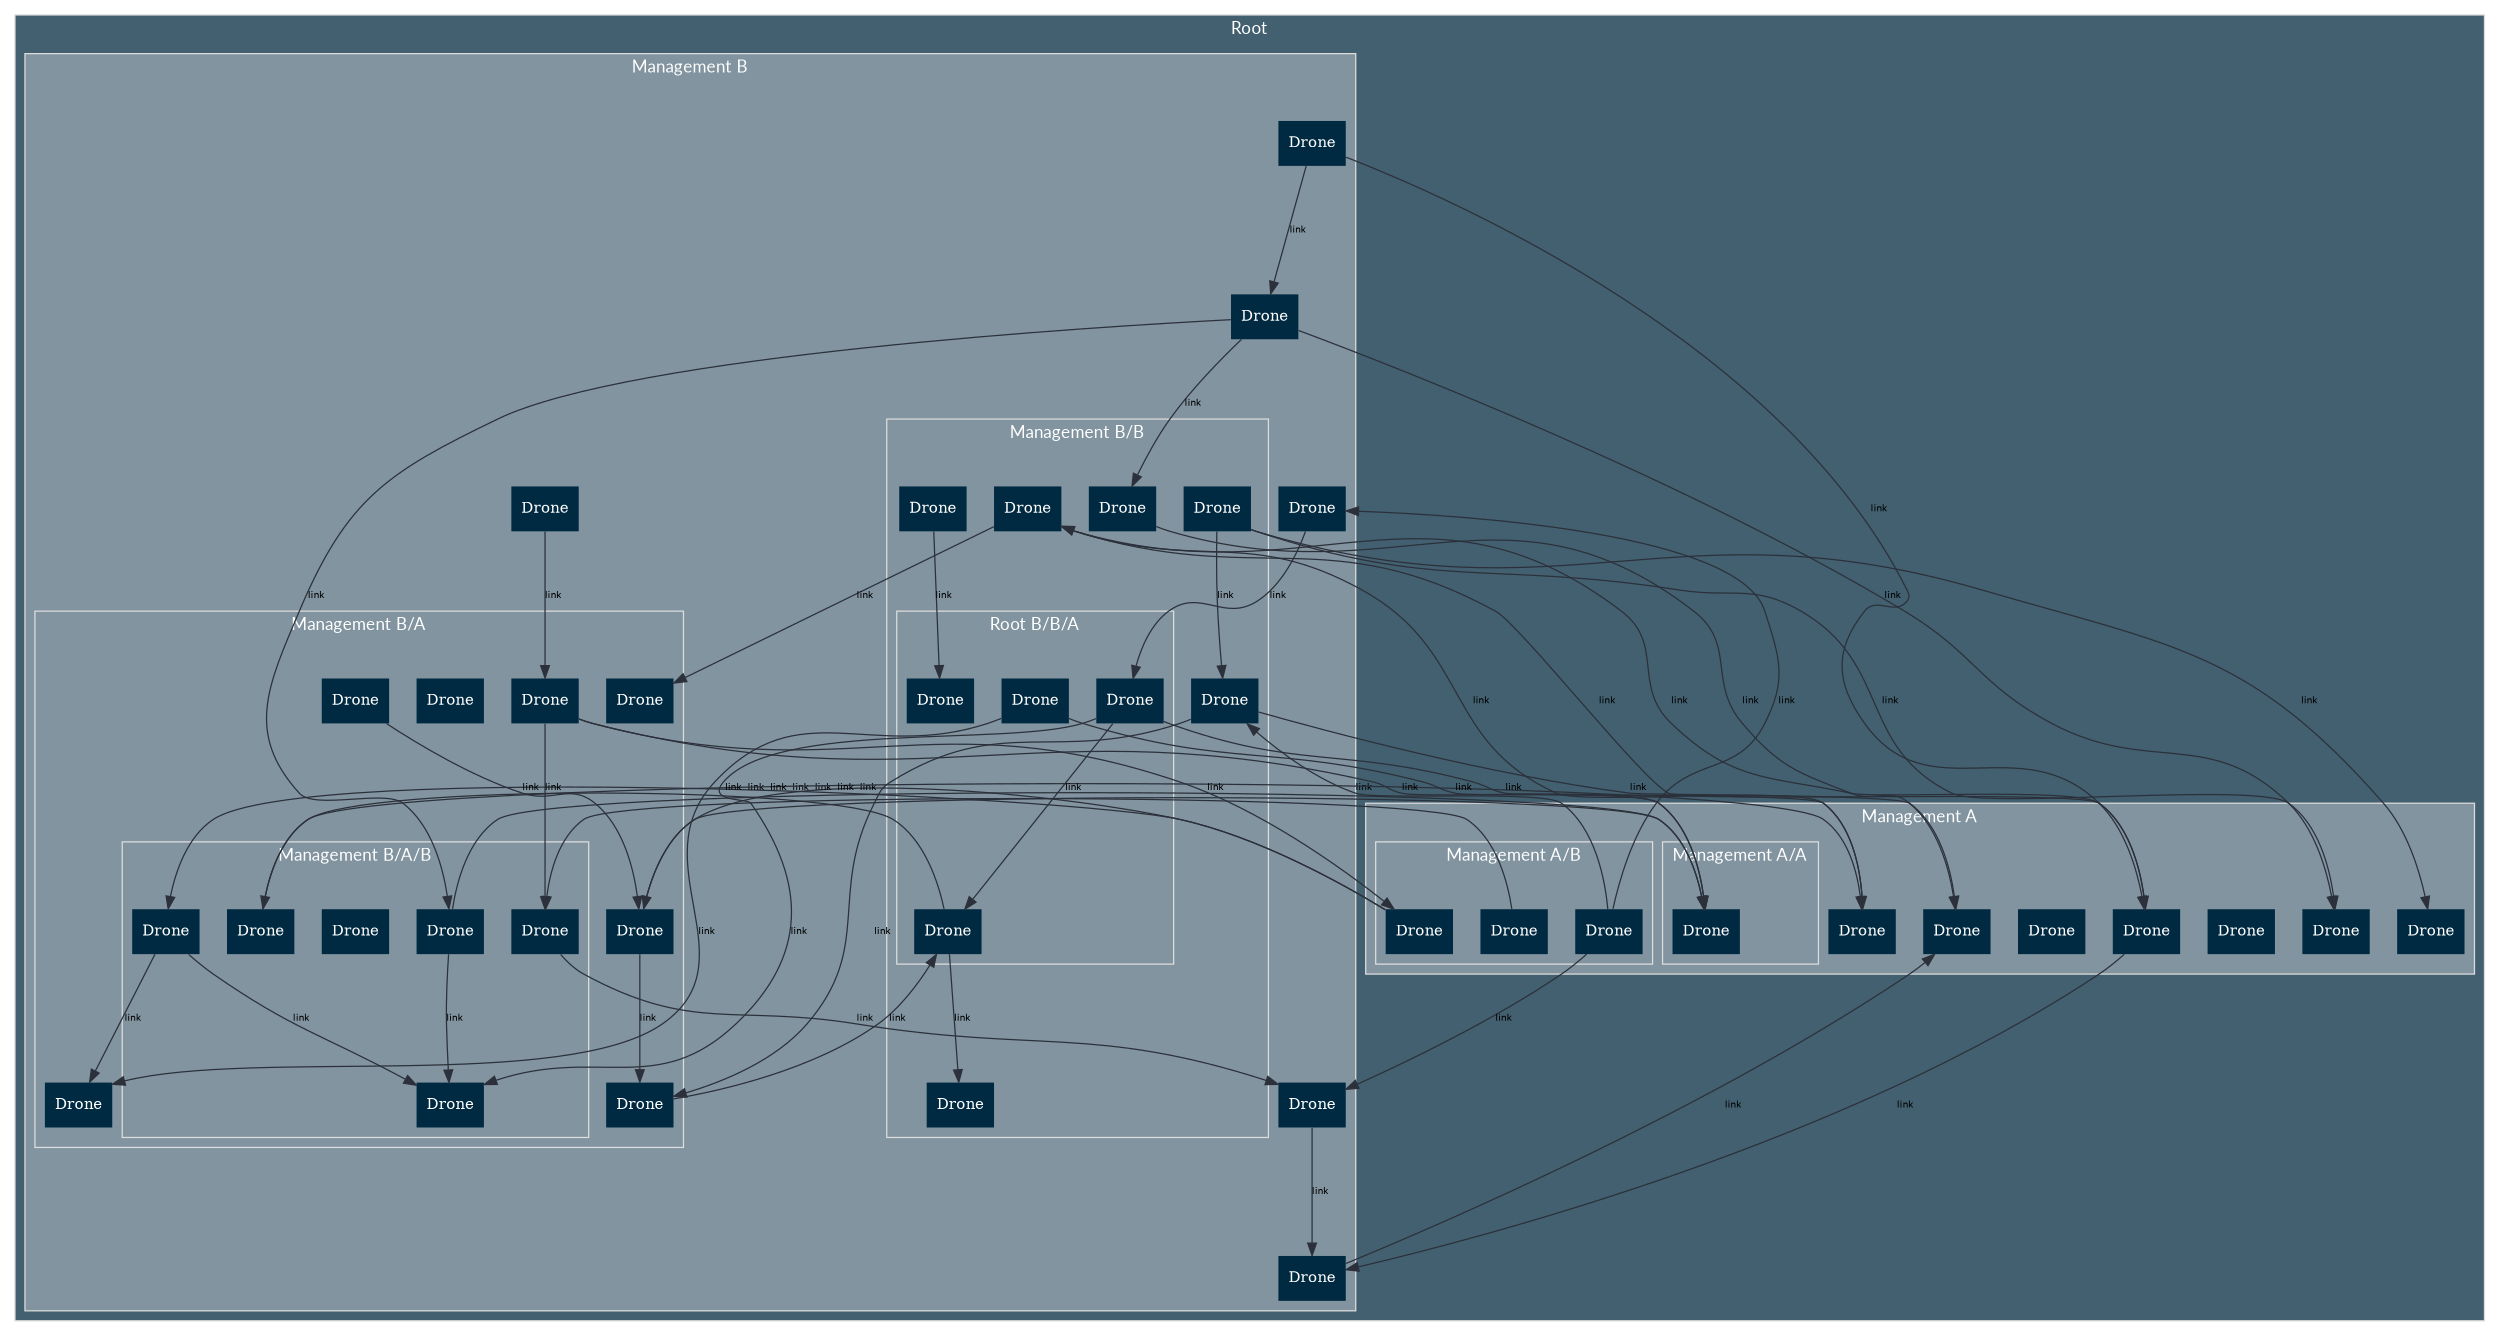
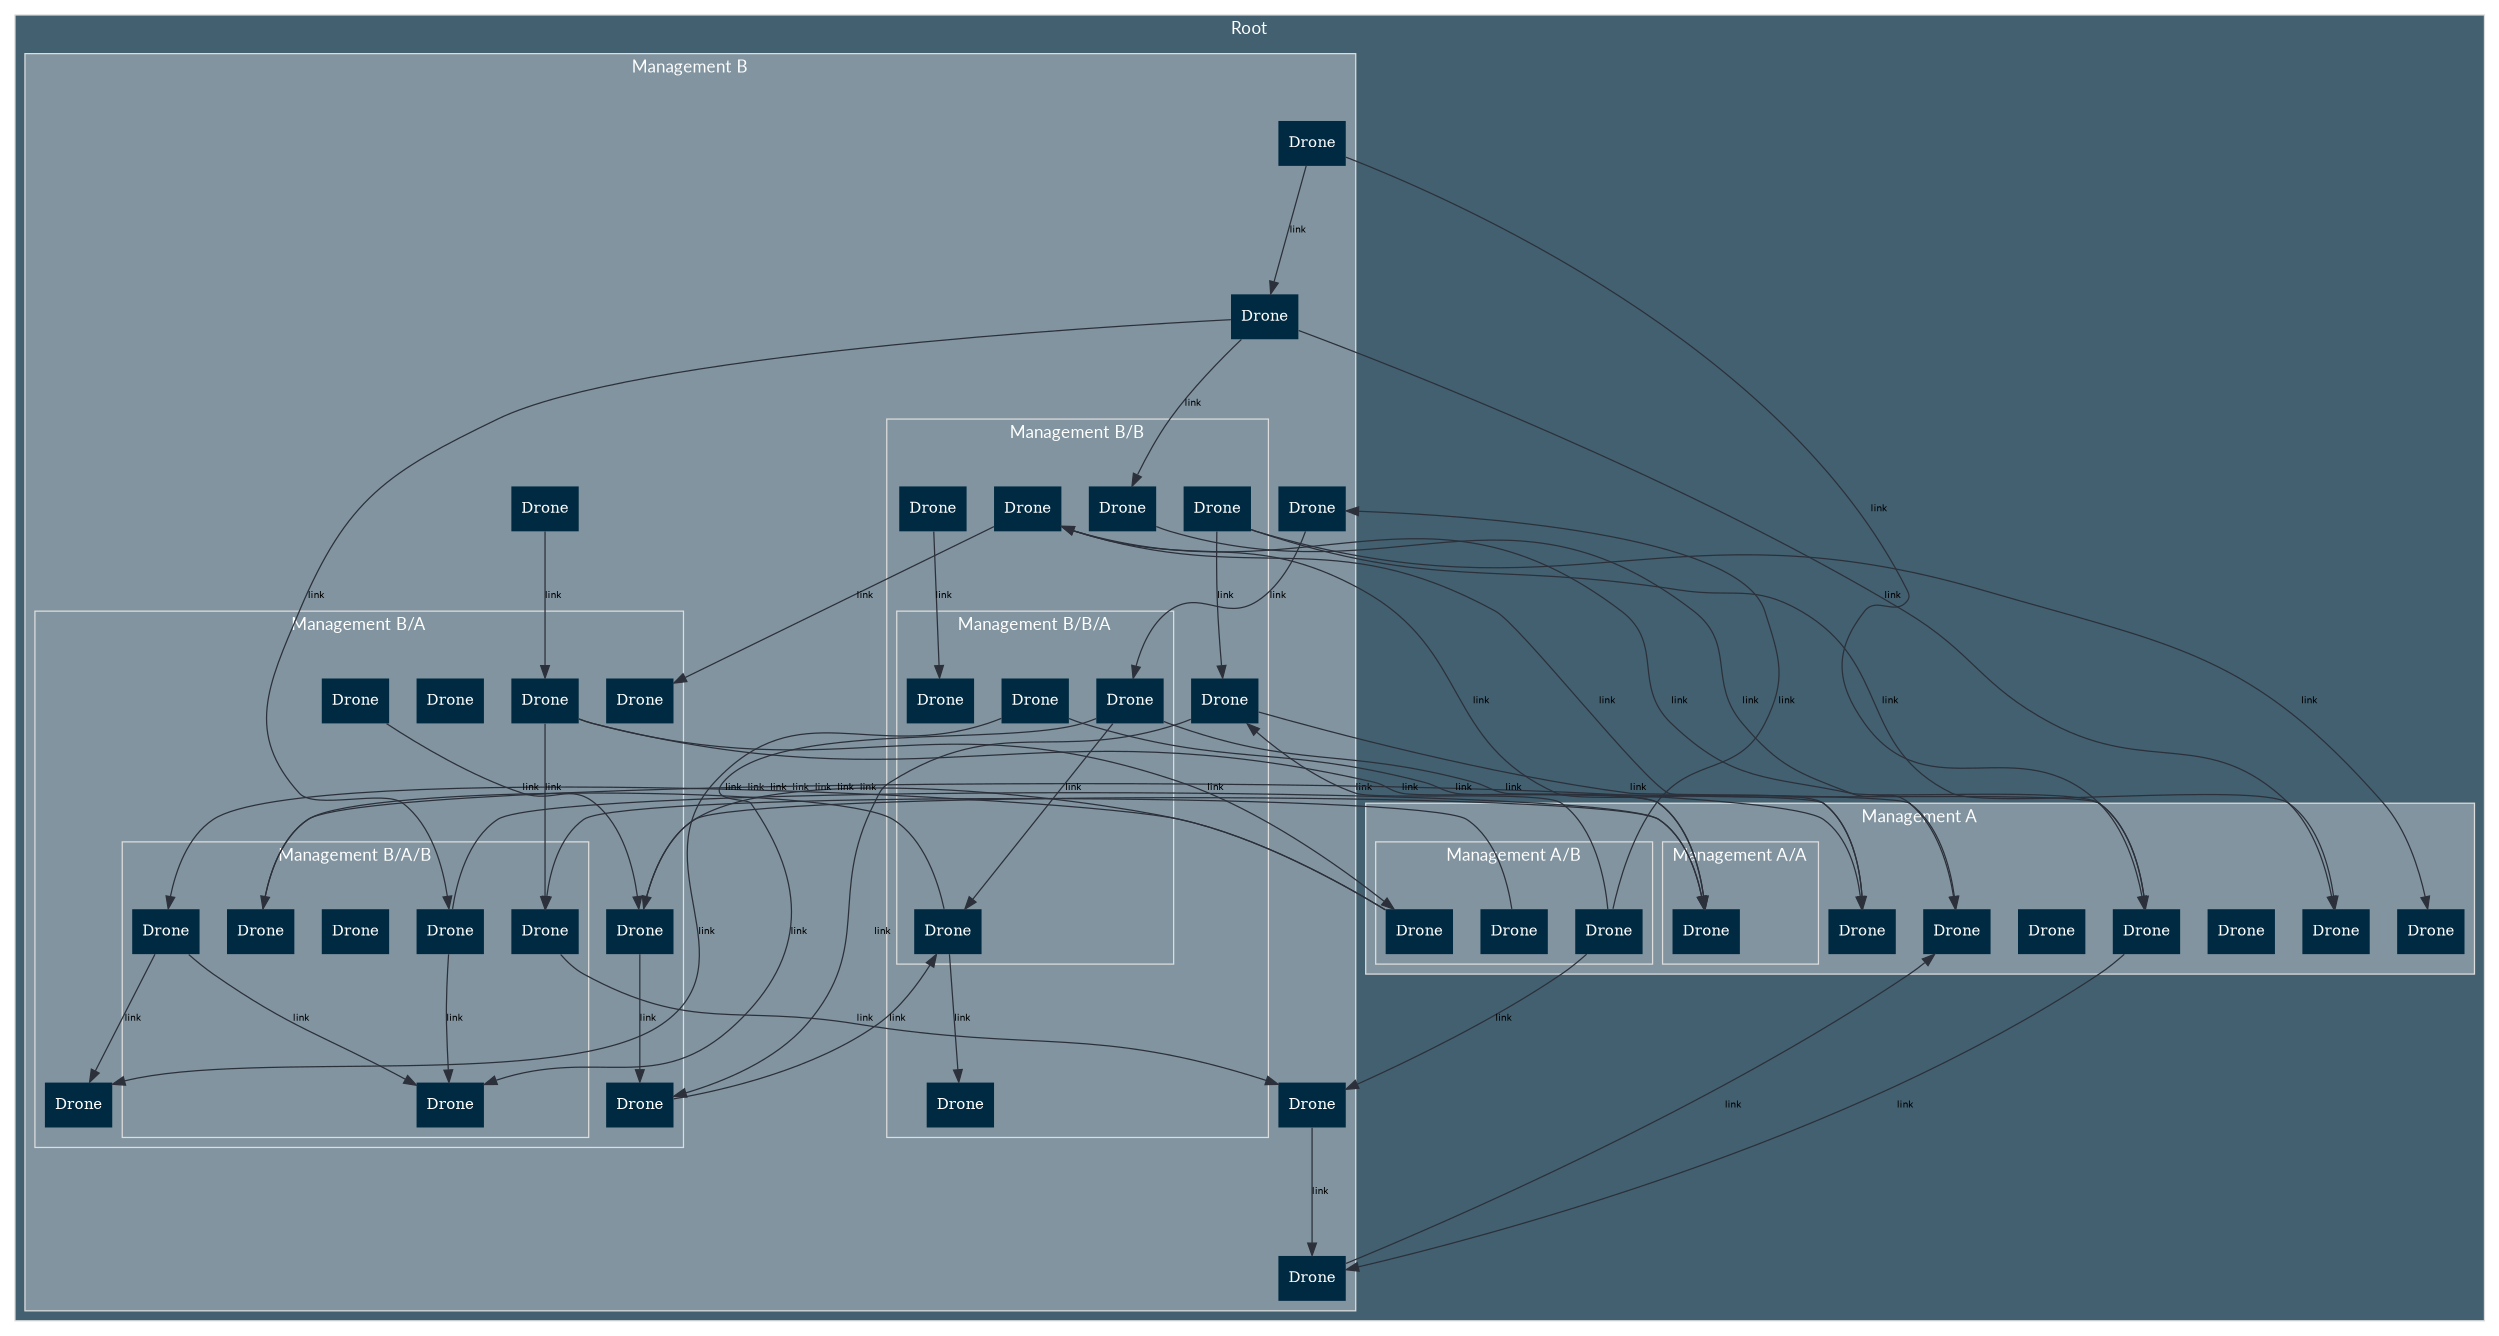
(1035, 625) -> (1035, 625)
